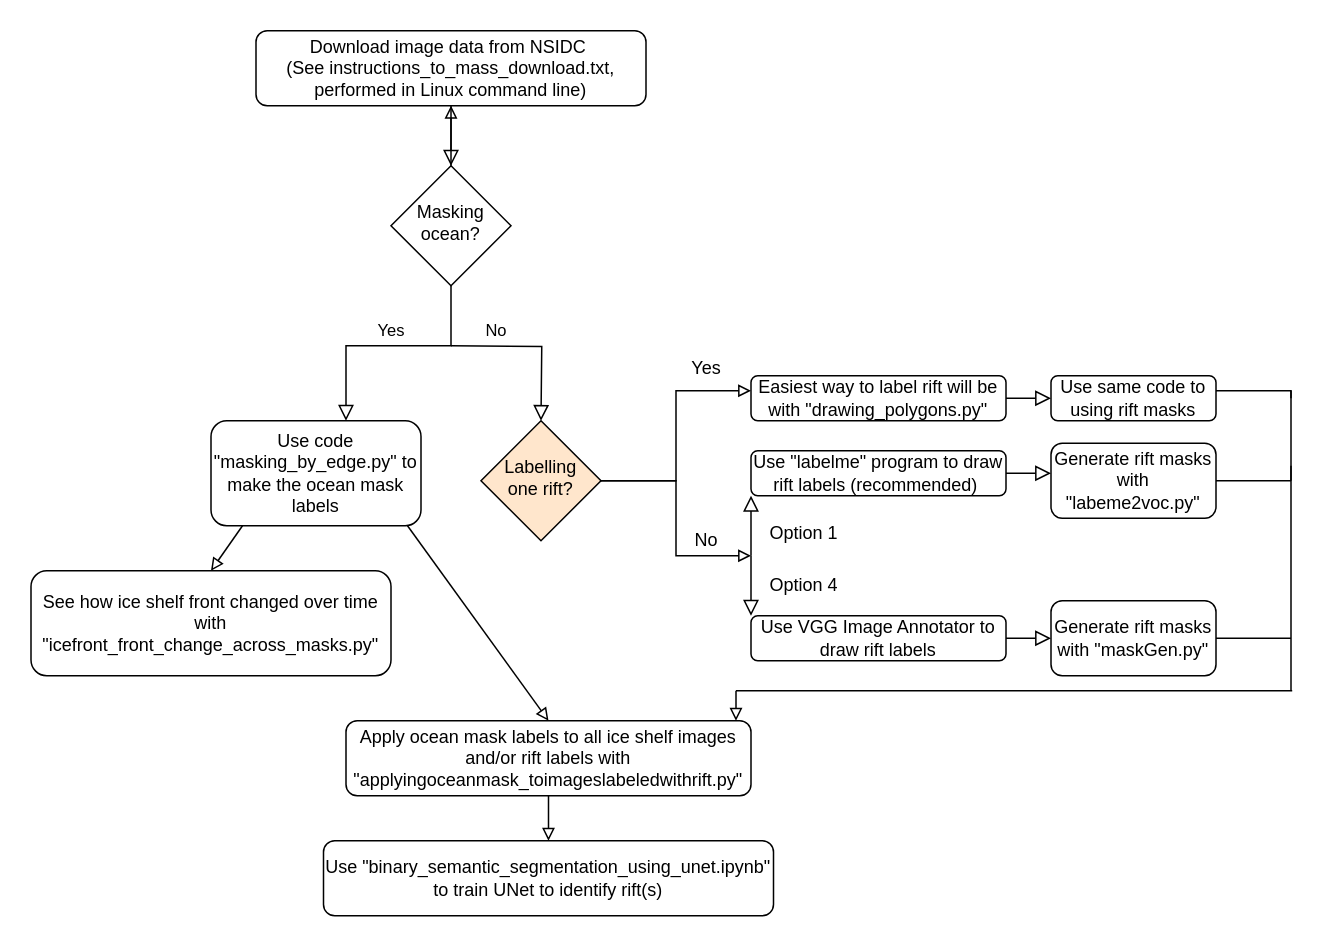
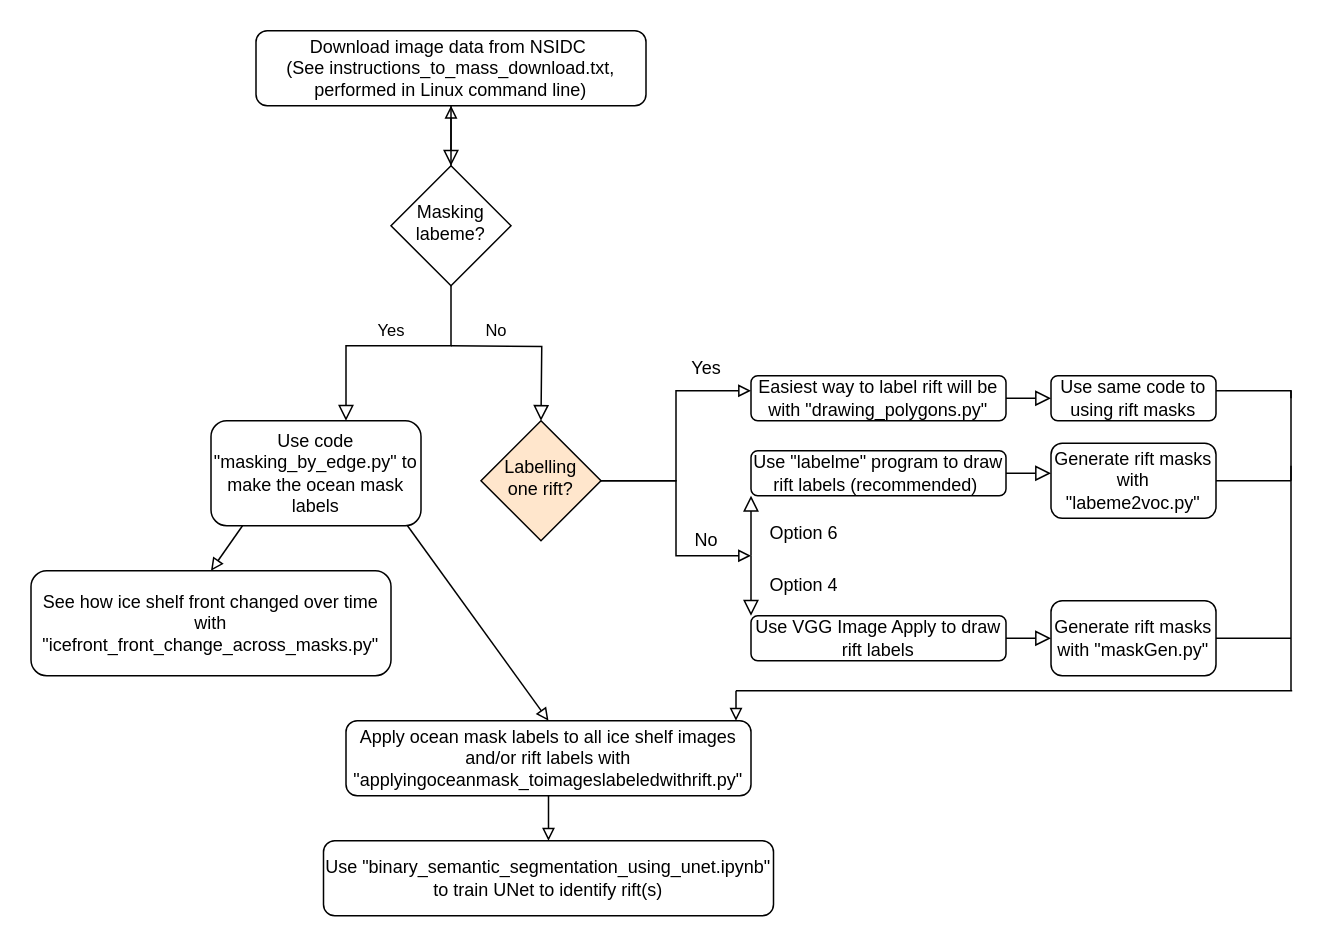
(451, 223) -> (451, 223)
(804, 533) -> (804, 533)
(878, 638) -> (878, 638)
